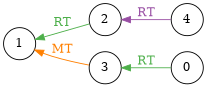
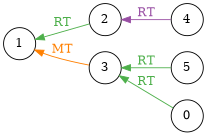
none -> (187, 68)
